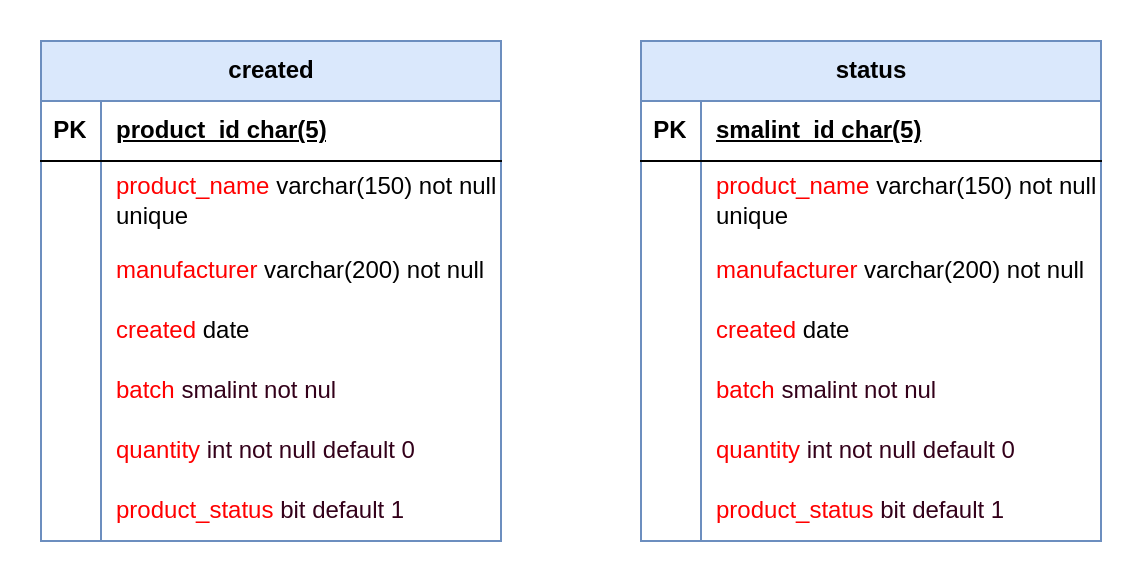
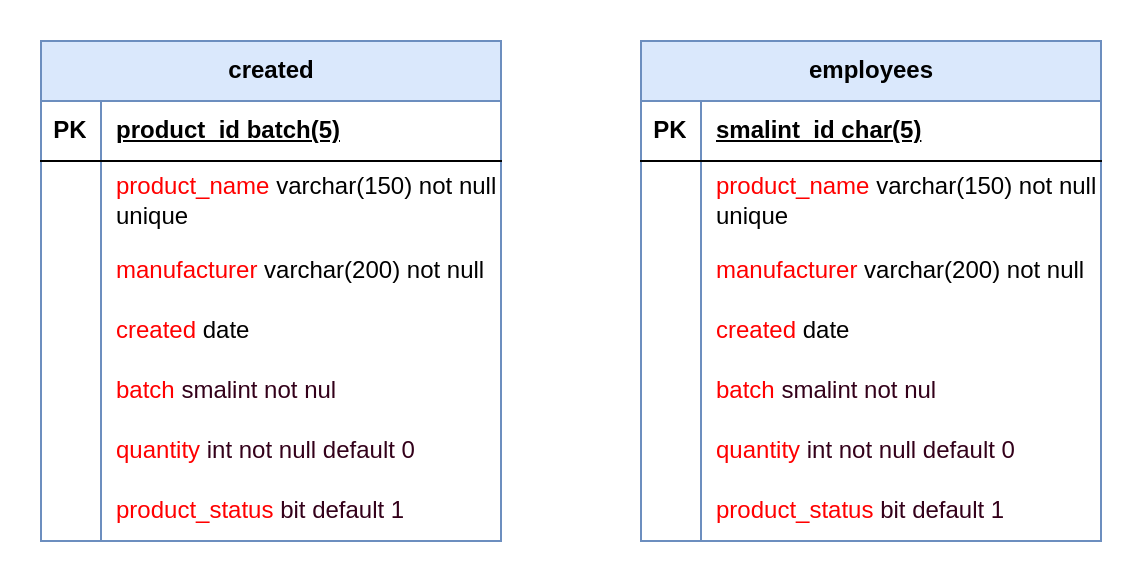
(872, 71) -> (872, 71)
(232, 131) -> (238, 131)
